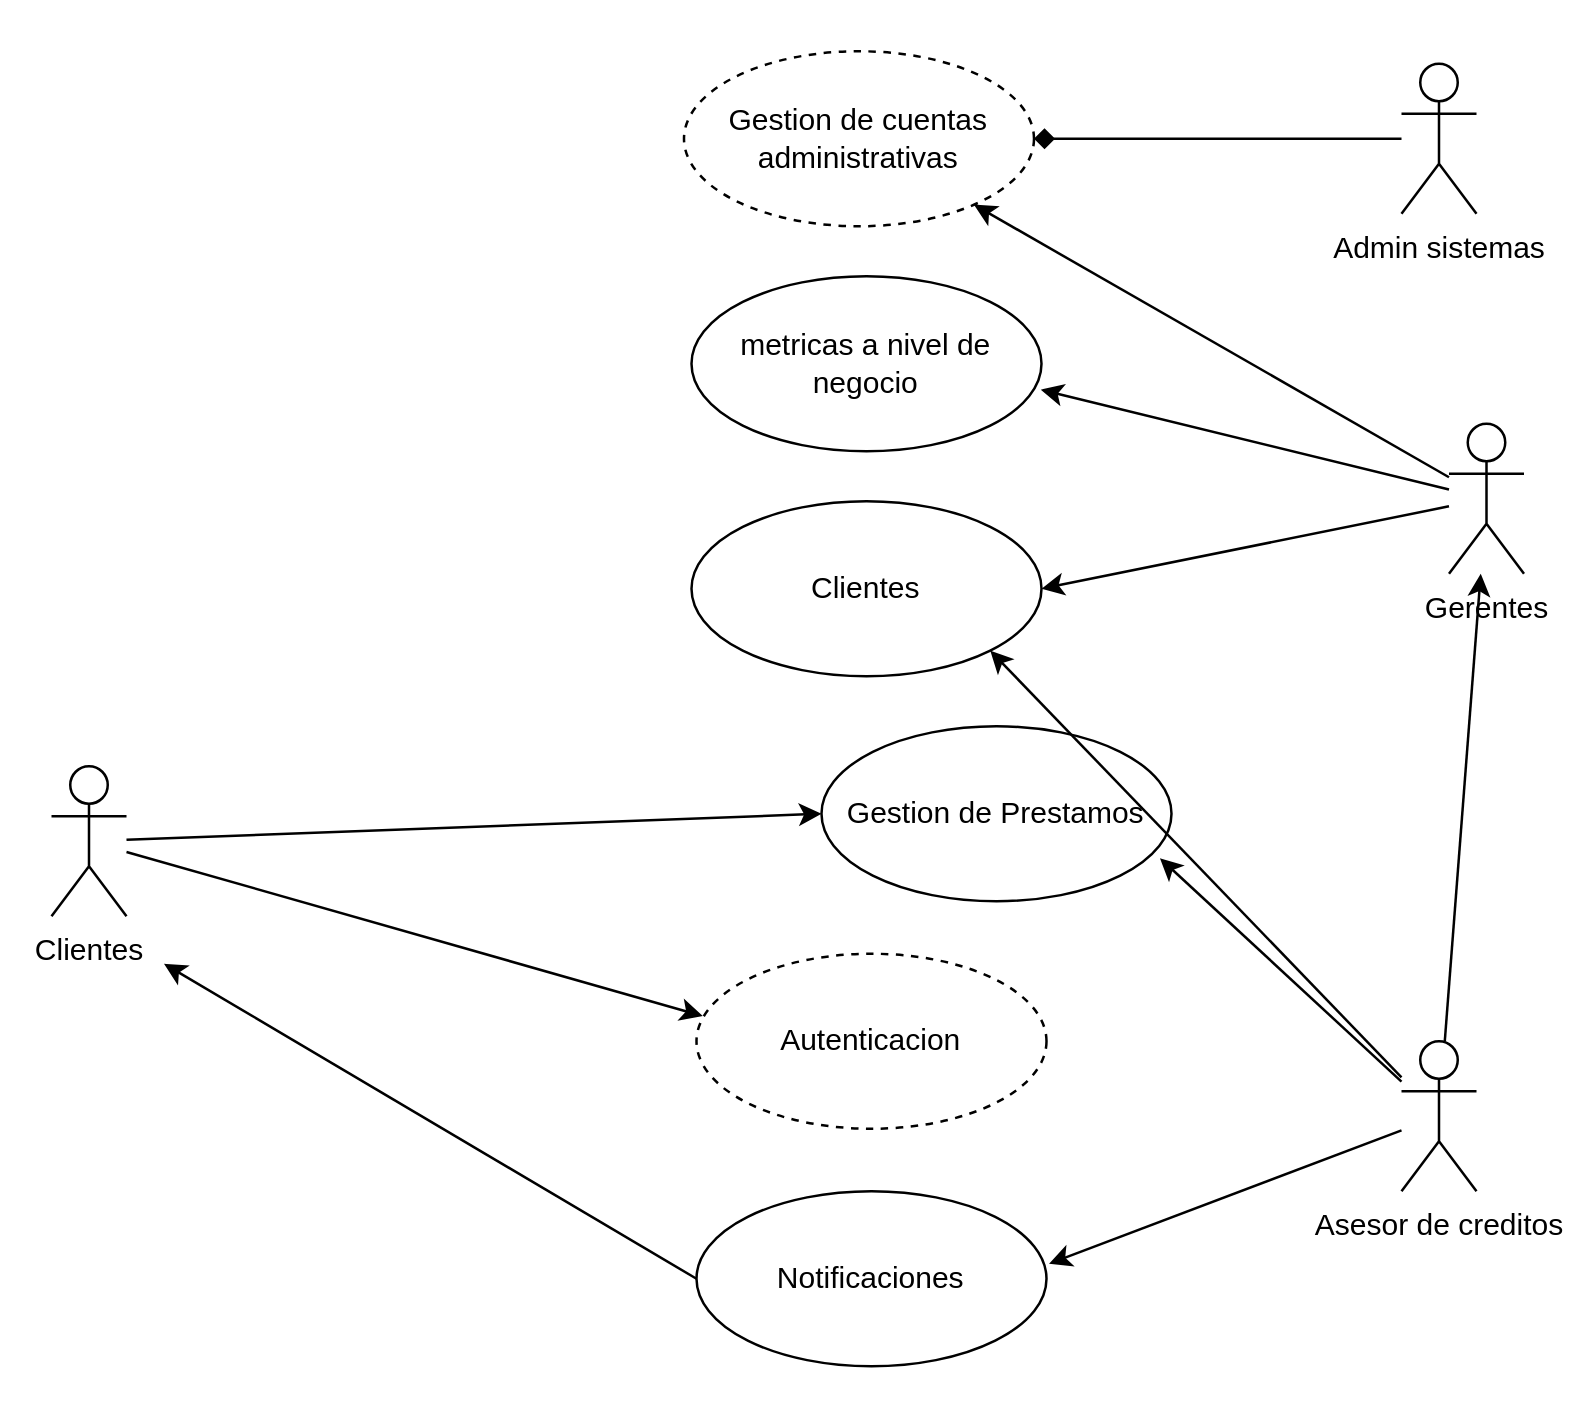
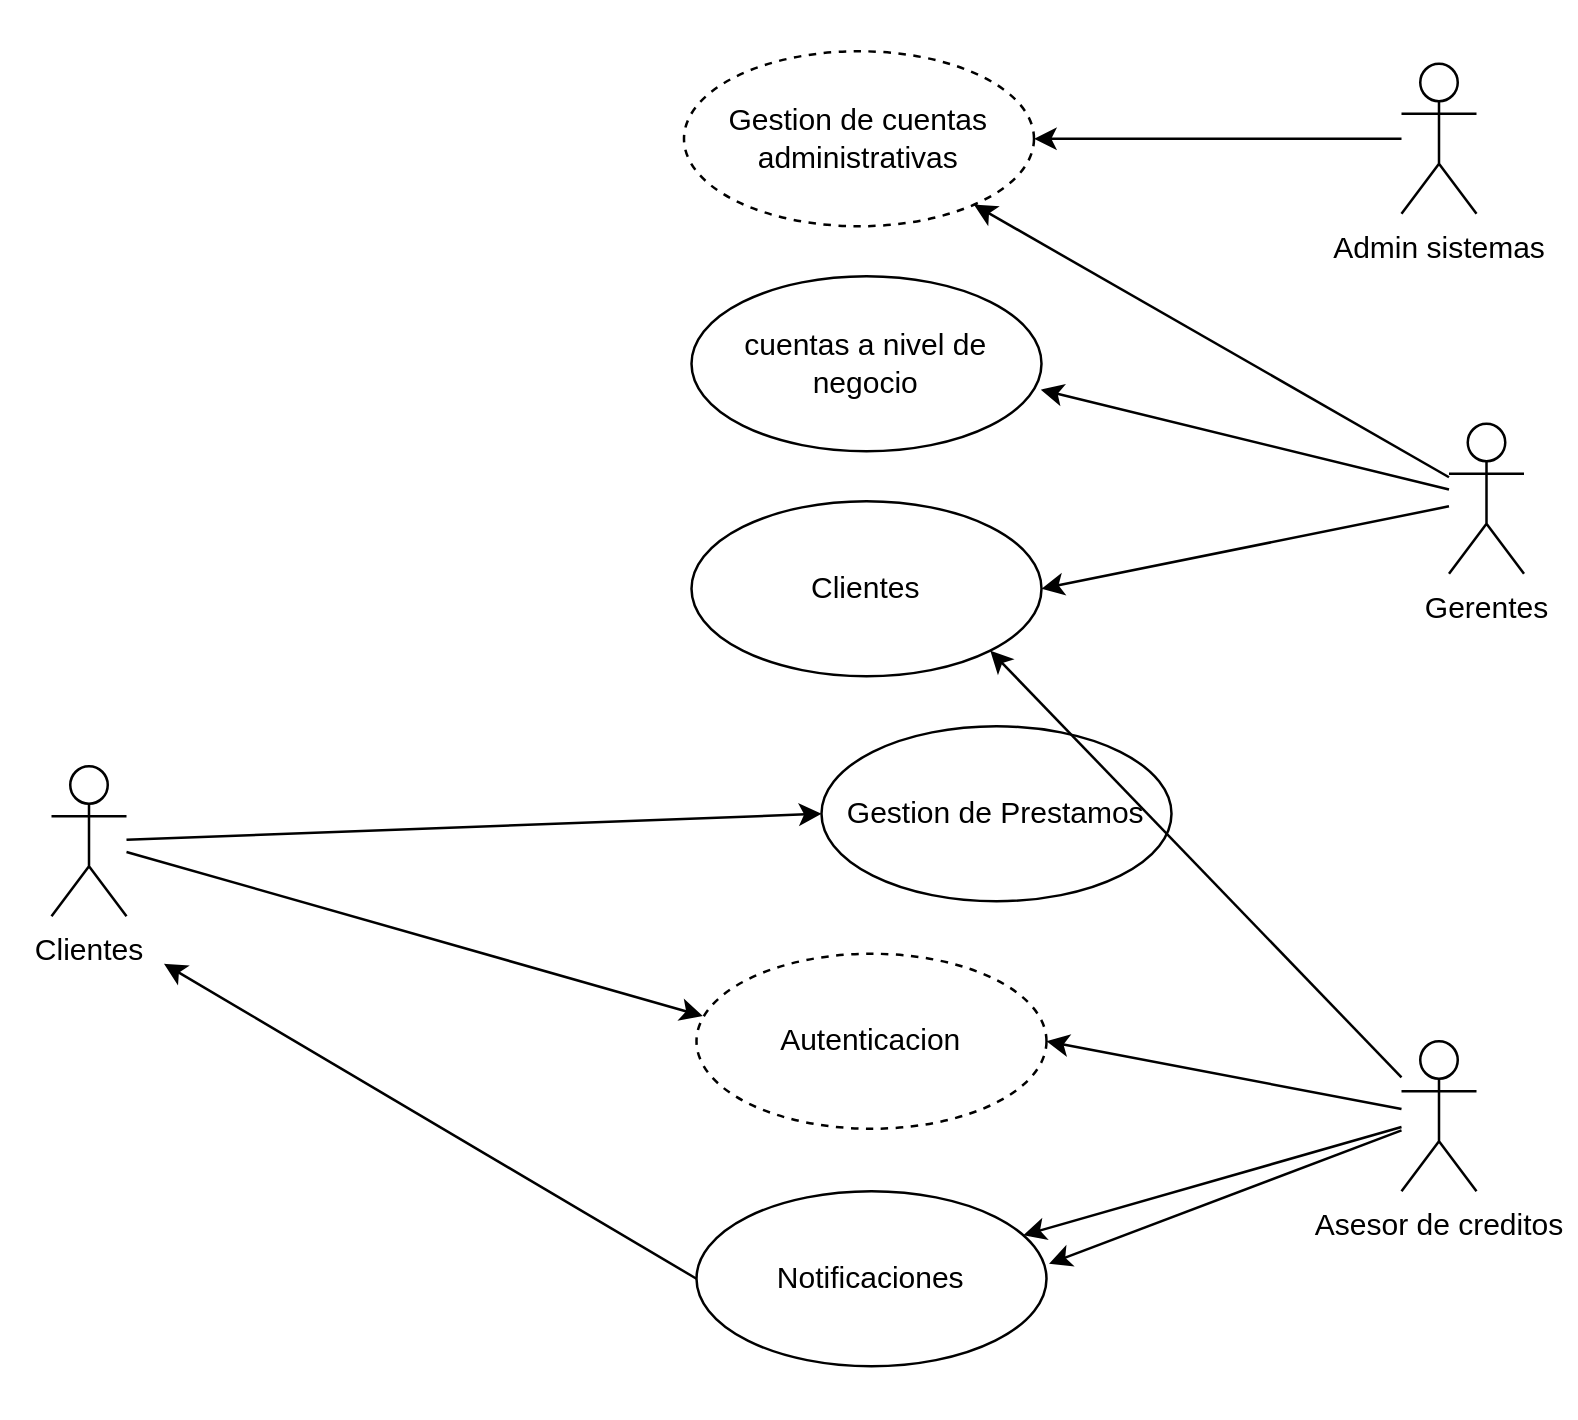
(1054, 139) -> (1052, 139)
(866, 364) -> (866, 364)
(1462, 815) -> (1232, 1077)
(1279, 969) -> (1213, 1181)
